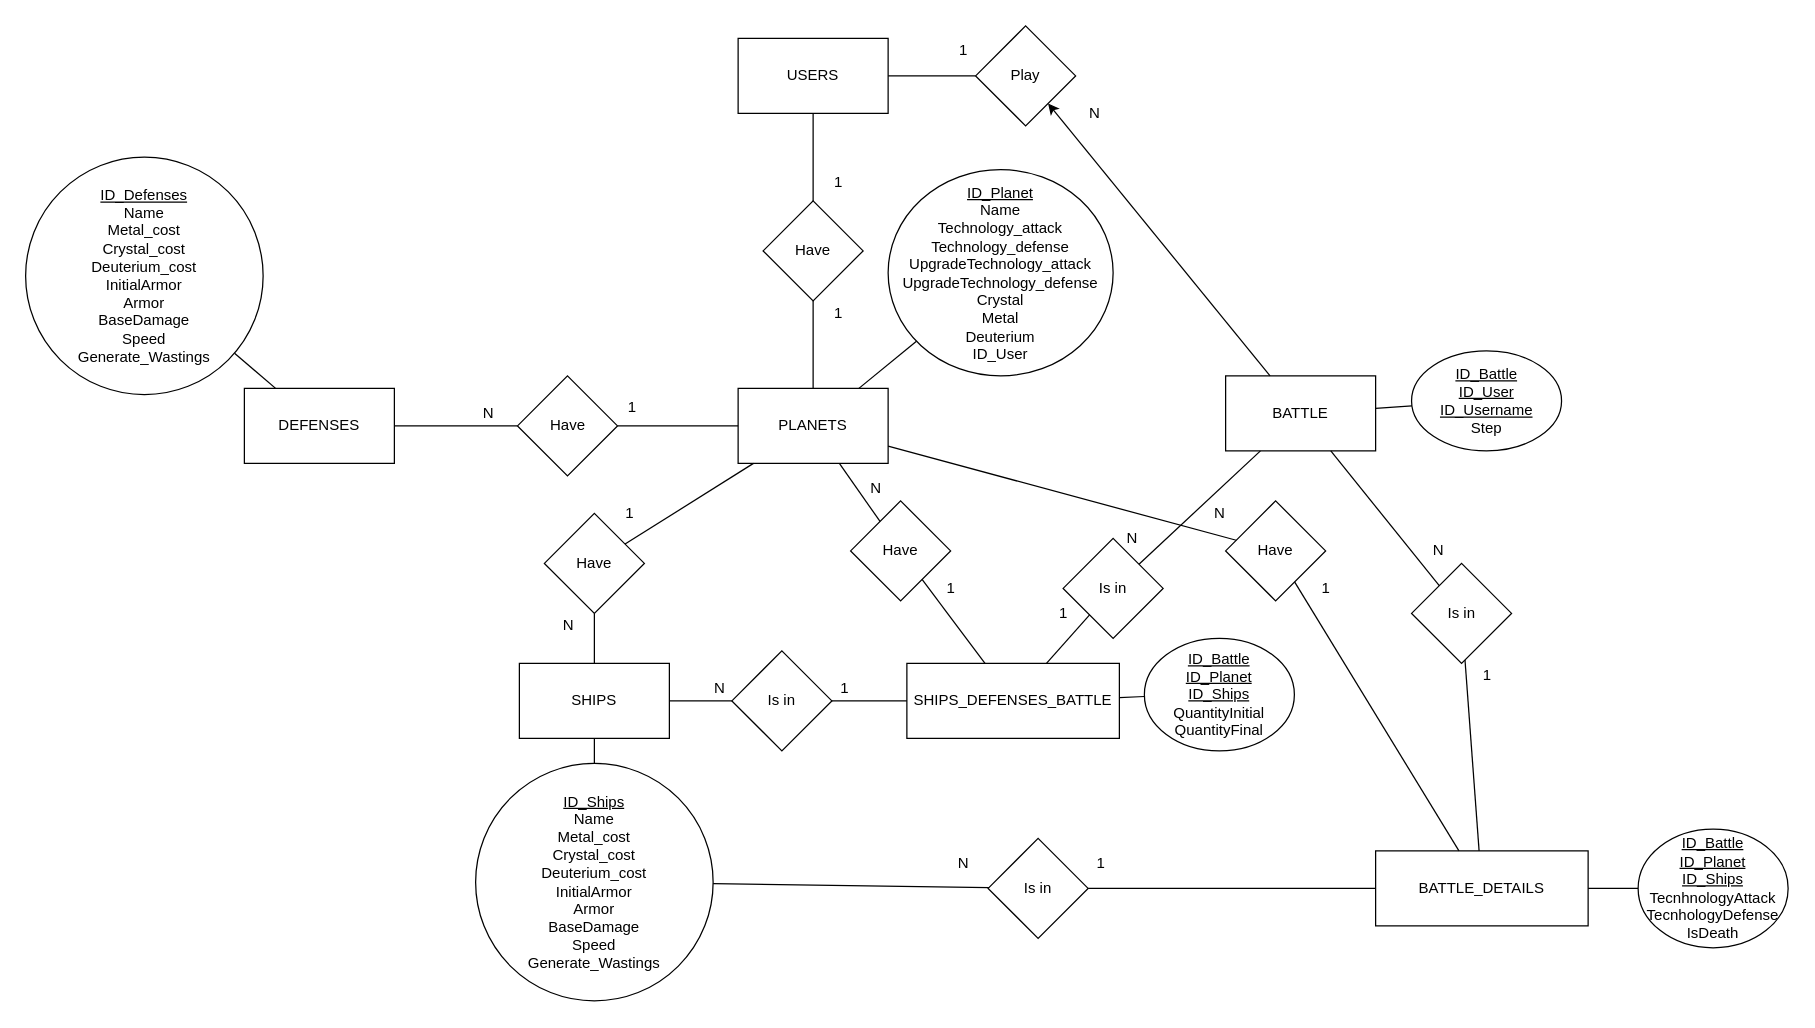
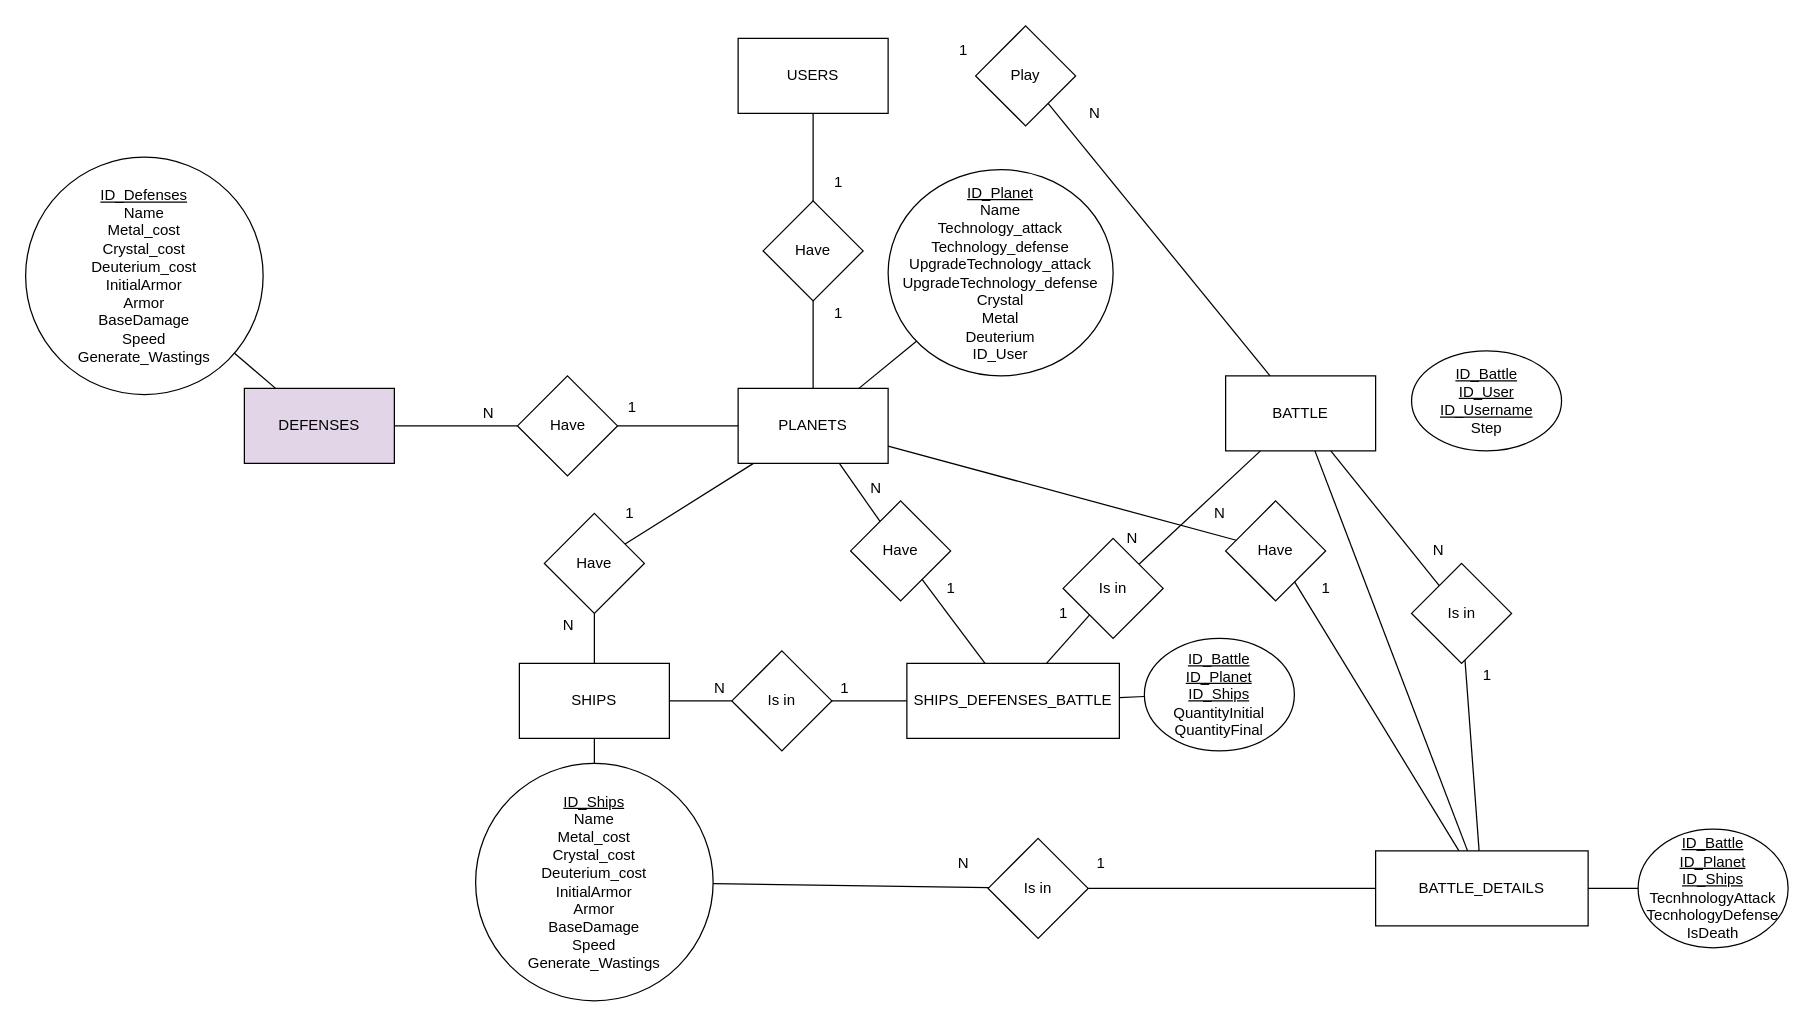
(932, 76) -> none
(1054, 110) -> (1052, 108)
(1394, 407) -> (1391, 651)
(319, 426) -> (319, 426)
